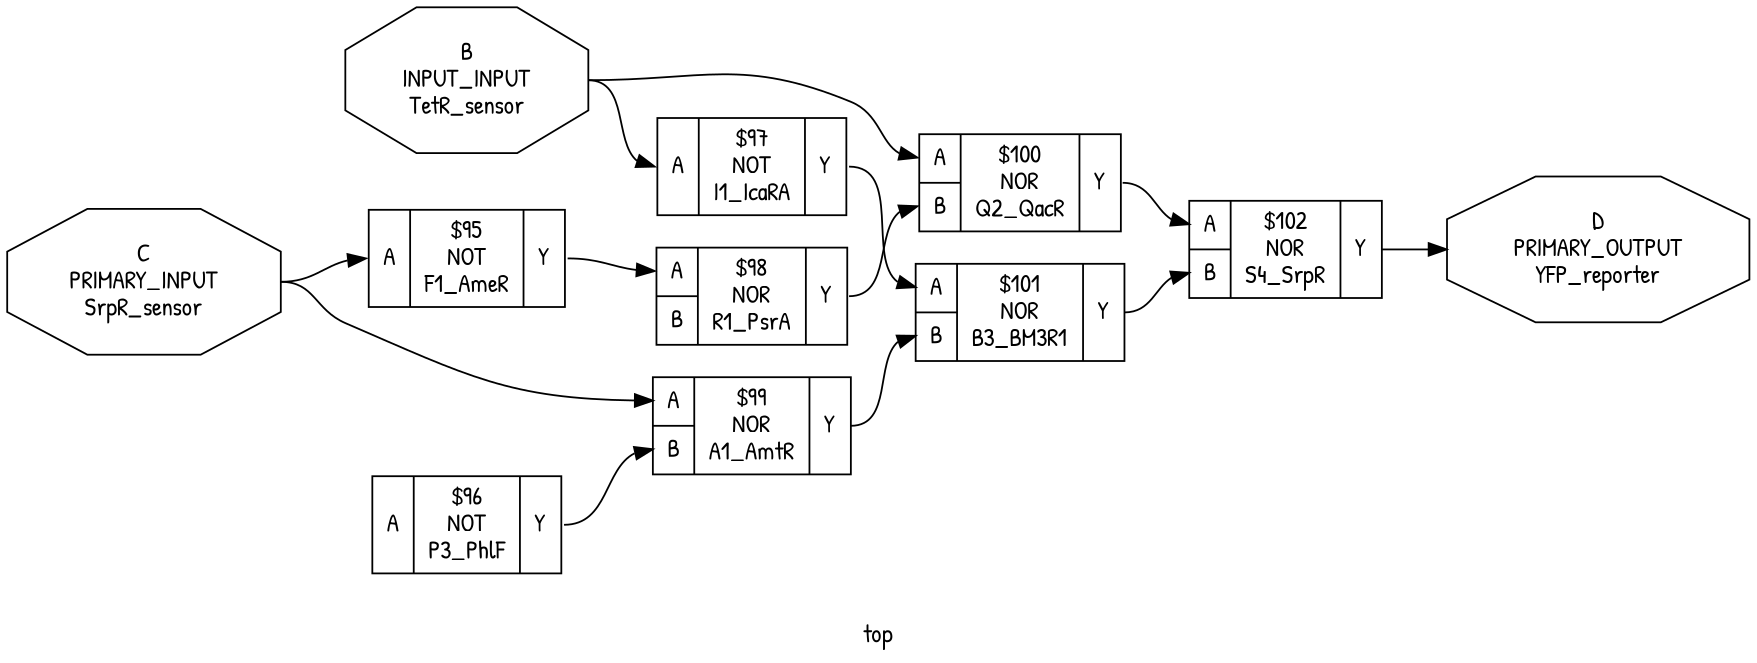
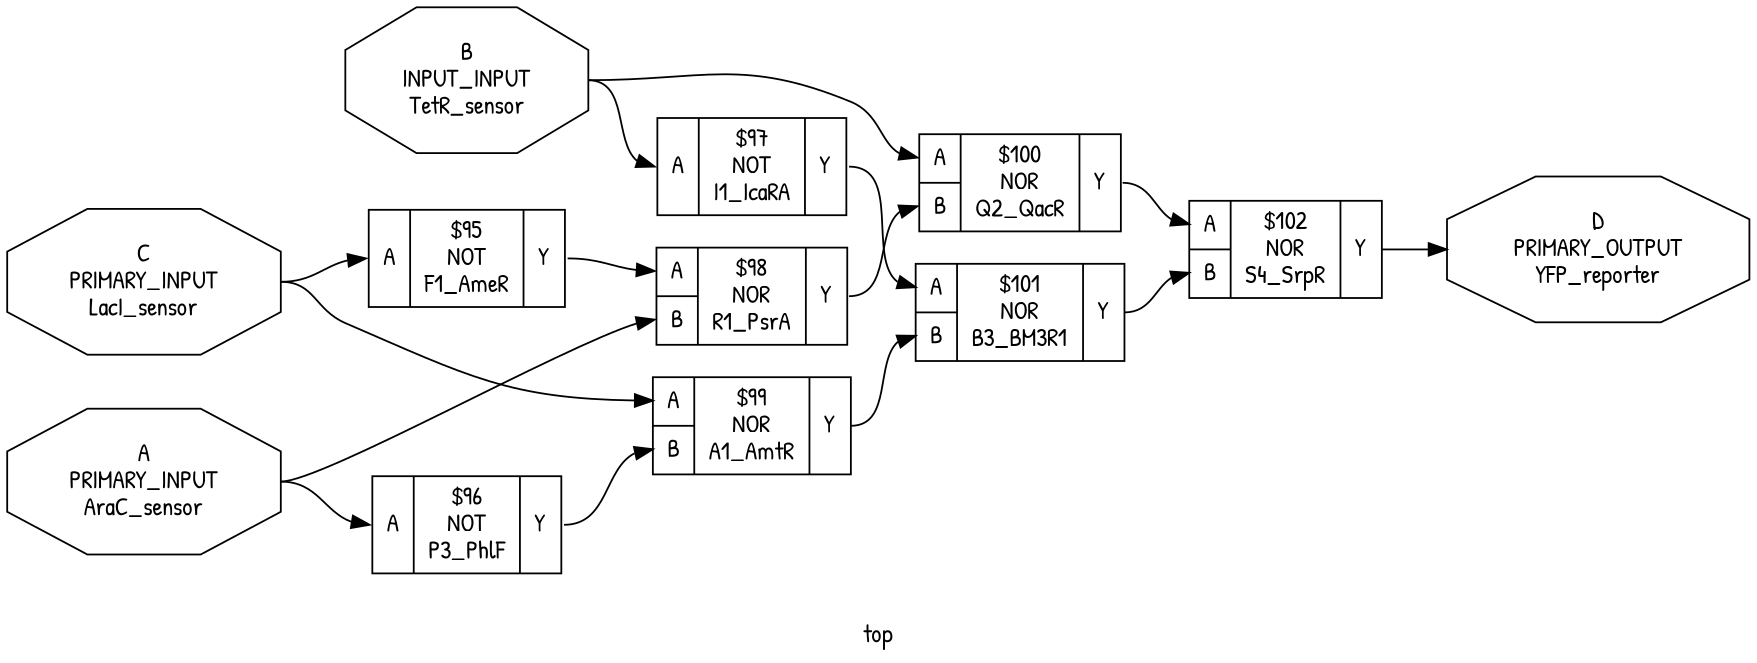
(144, 282) -> (144, 282)
none -> (144, 482)
